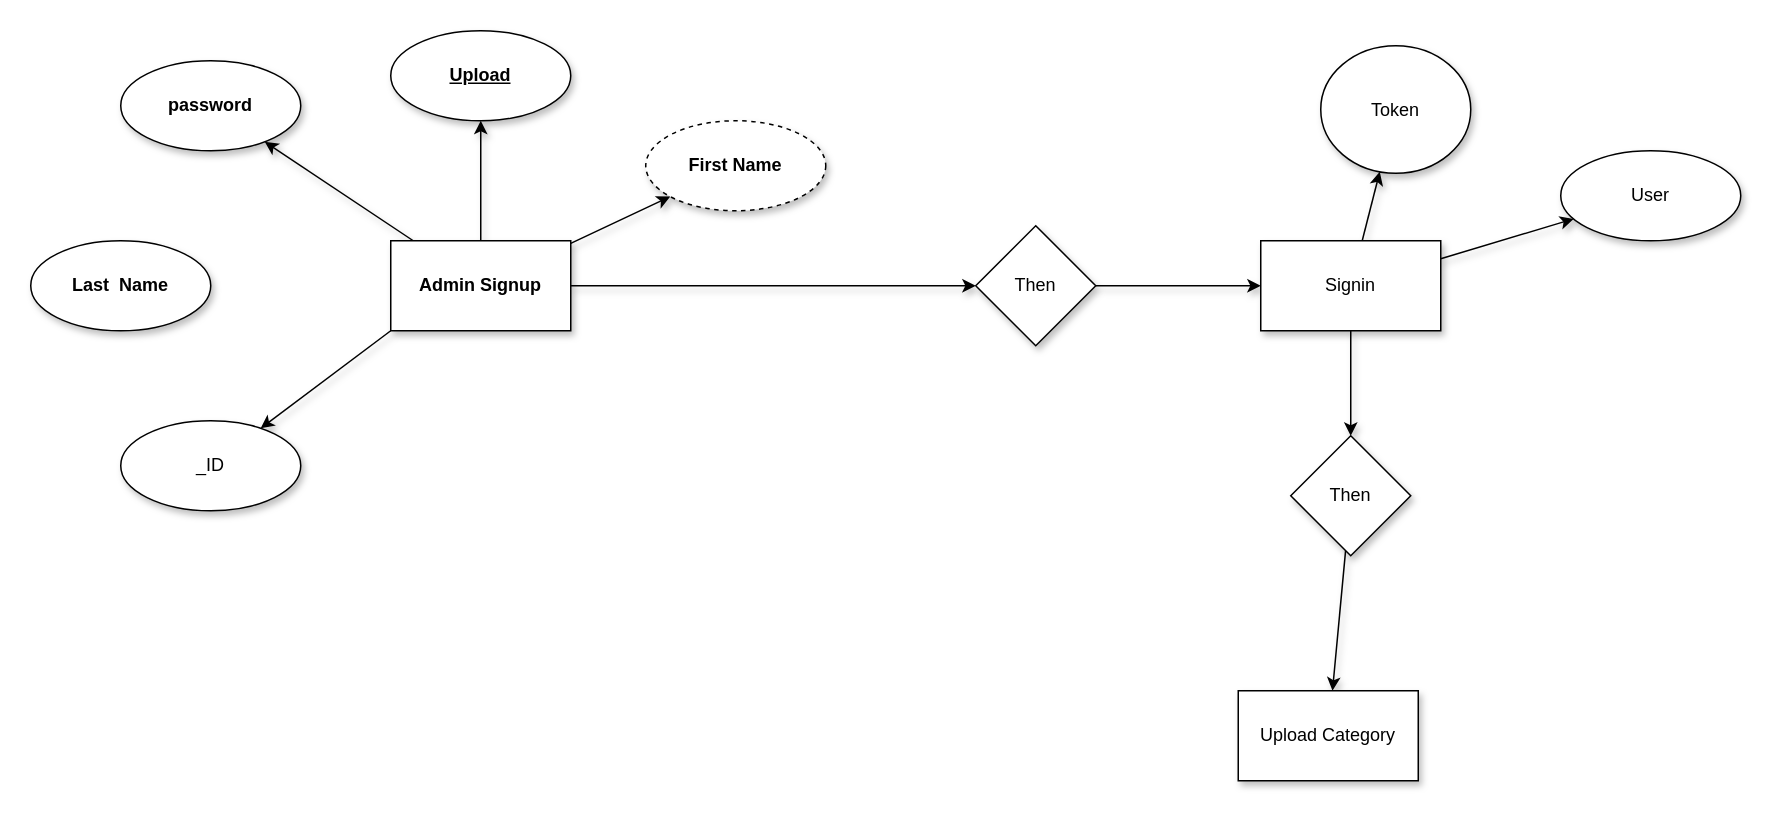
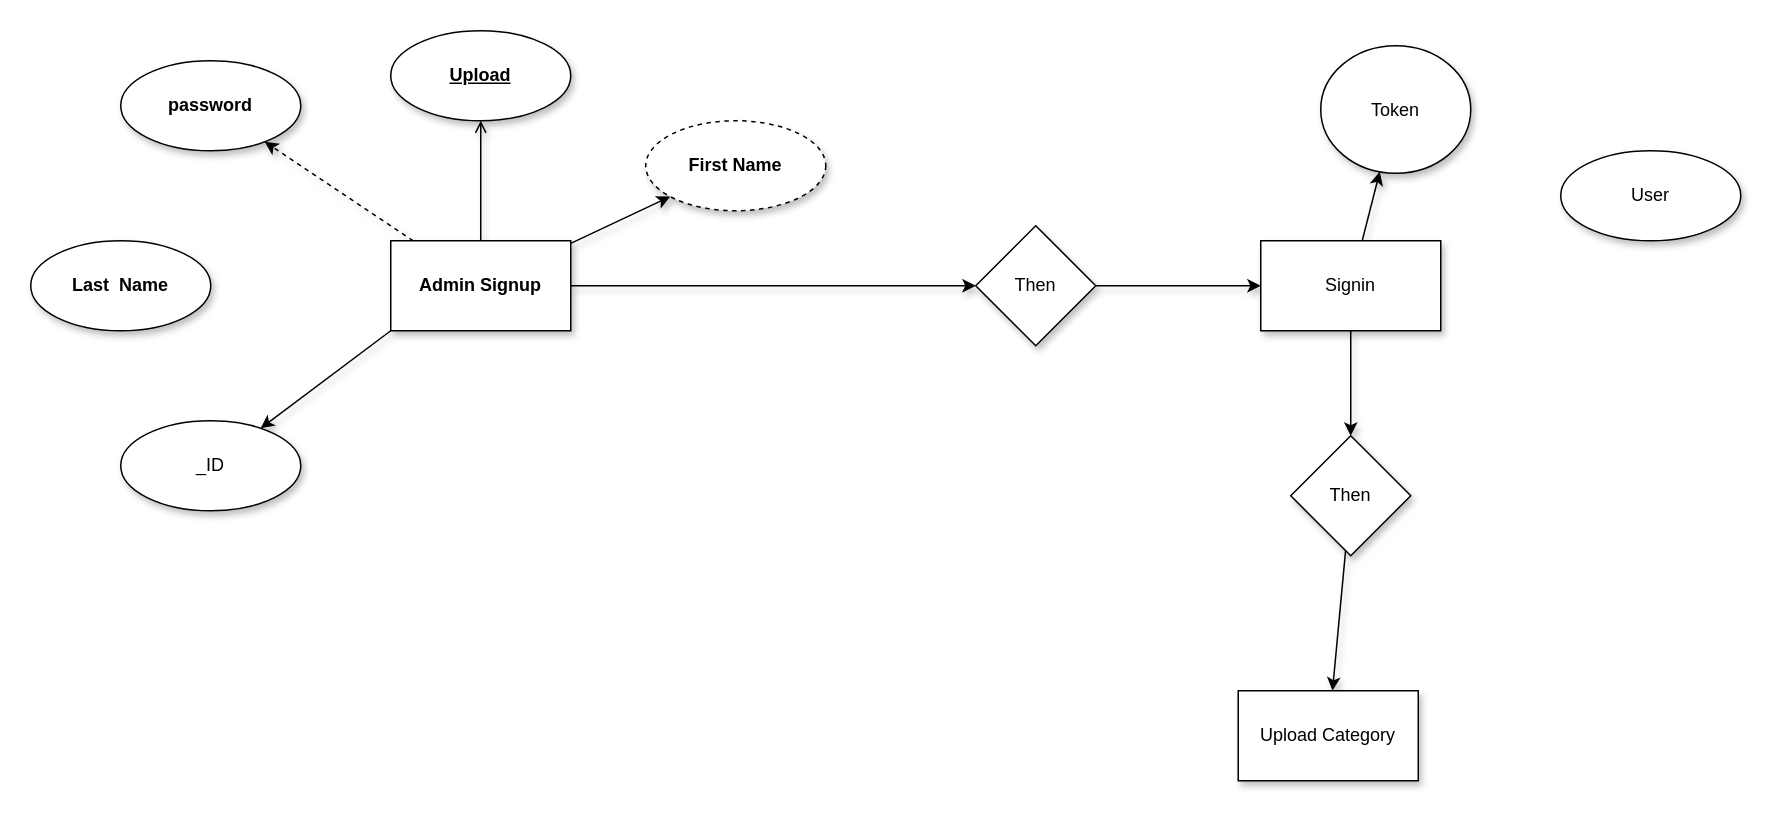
(481, 132) -> (481, 130)
(342, 193) -> (342, 193)
(1502, 240) -> none
